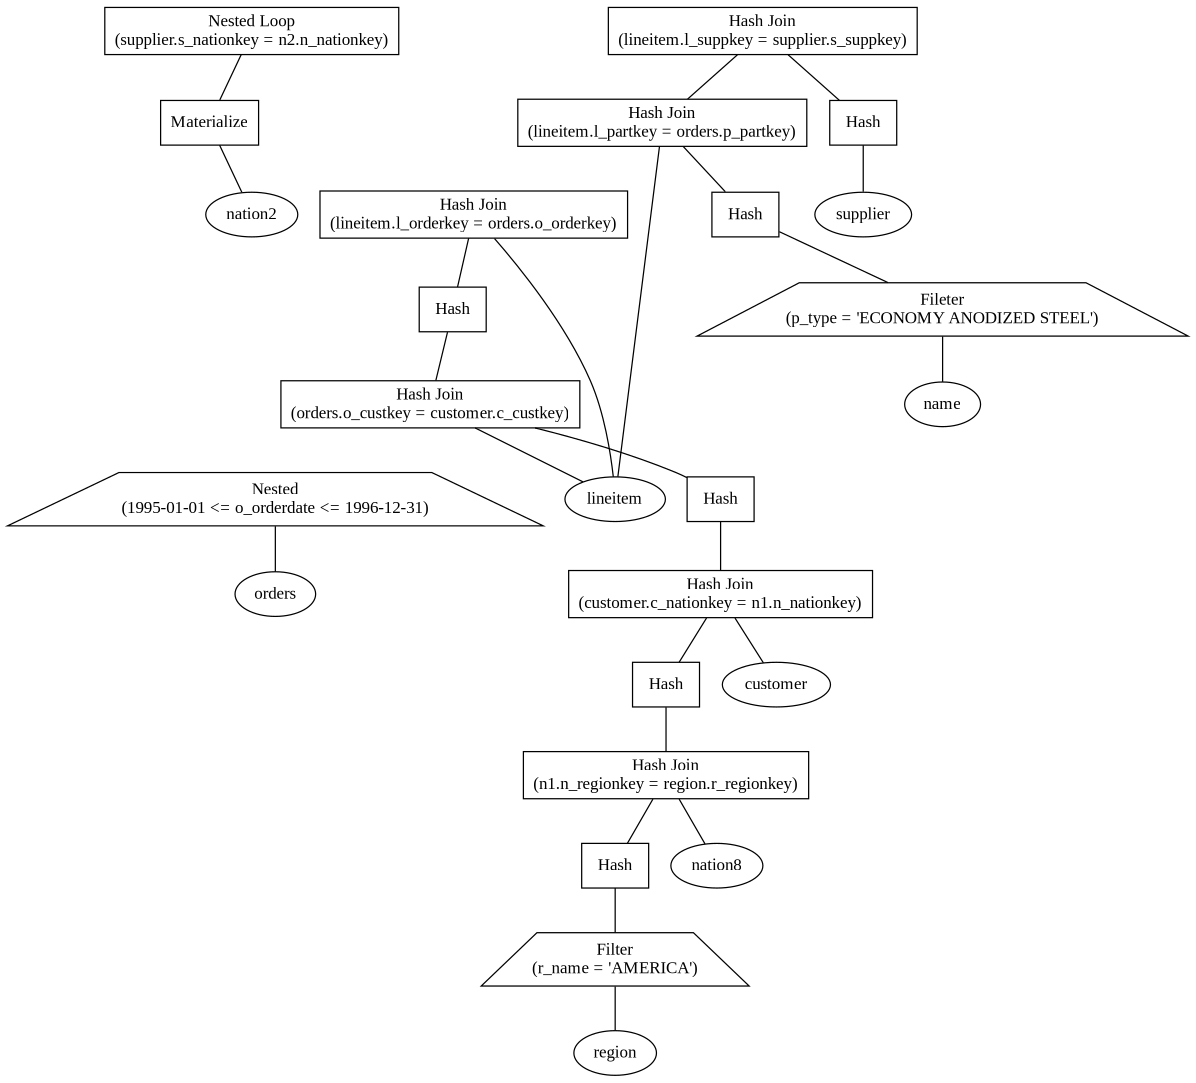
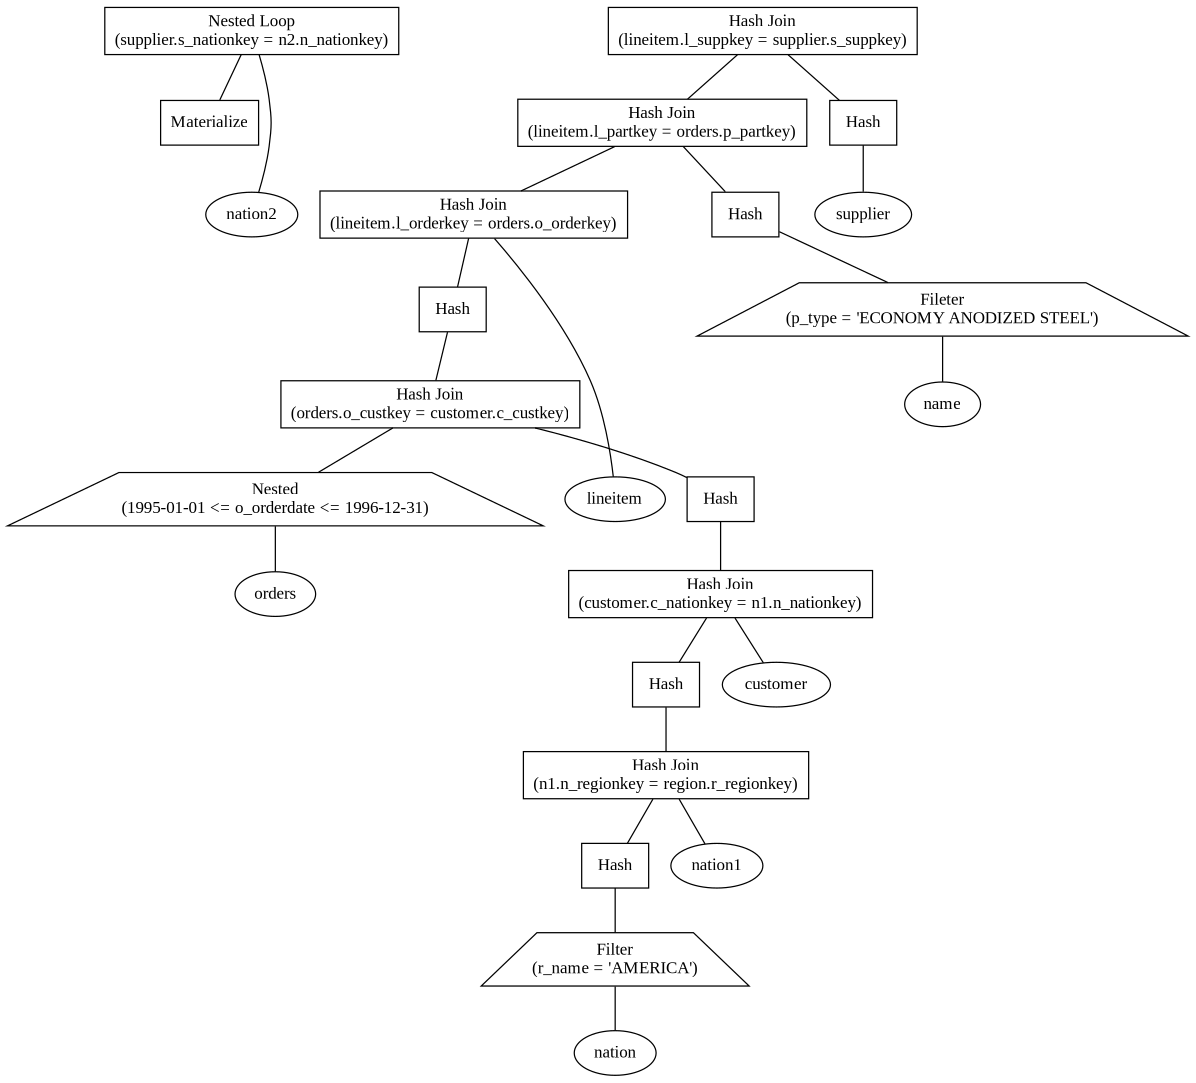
(231, 169) -> (271, 124)
(639, 312) -> (568, 169)
(529, 455) -> (356, 450)
(717, 866) -> (717, 866)
(615, 1053) -> (615, 1053)
